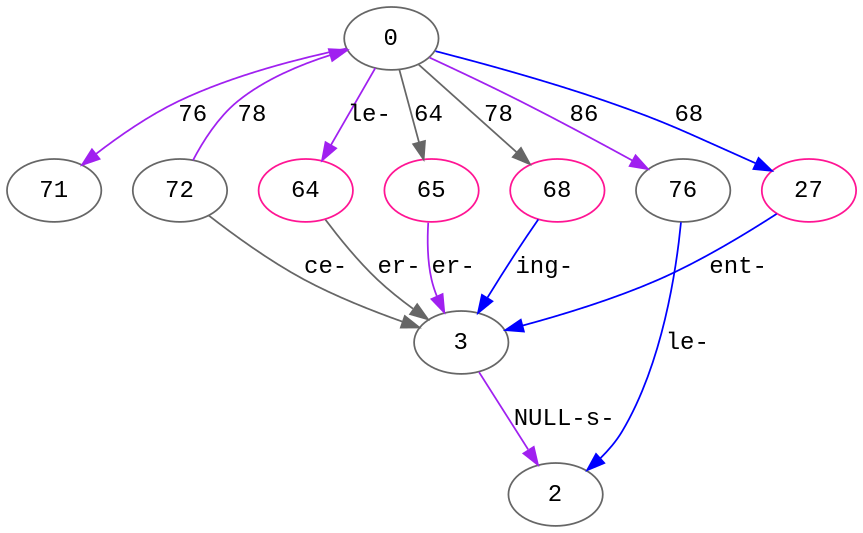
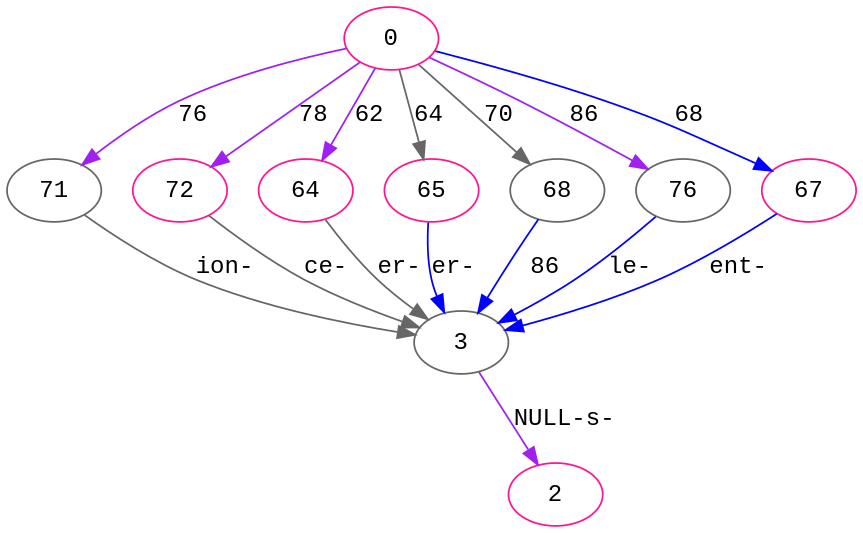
(391, 38) -> (391, 38)
(250, 92) -> (293, 109)
(370, 114) -> (370, 114)
(499, 114) -> (499, 114)
(180, 190) -> (180, 190)
(557, 190) -> (557, 190)
(809, 190) -> (809, 190)
(429, 260) -> (429, 260)
(545, 266) -> (545, 266)
none -> (233, 293)
(658, 347) -> (588, 270)
(556, 494) -> (556, 494)
